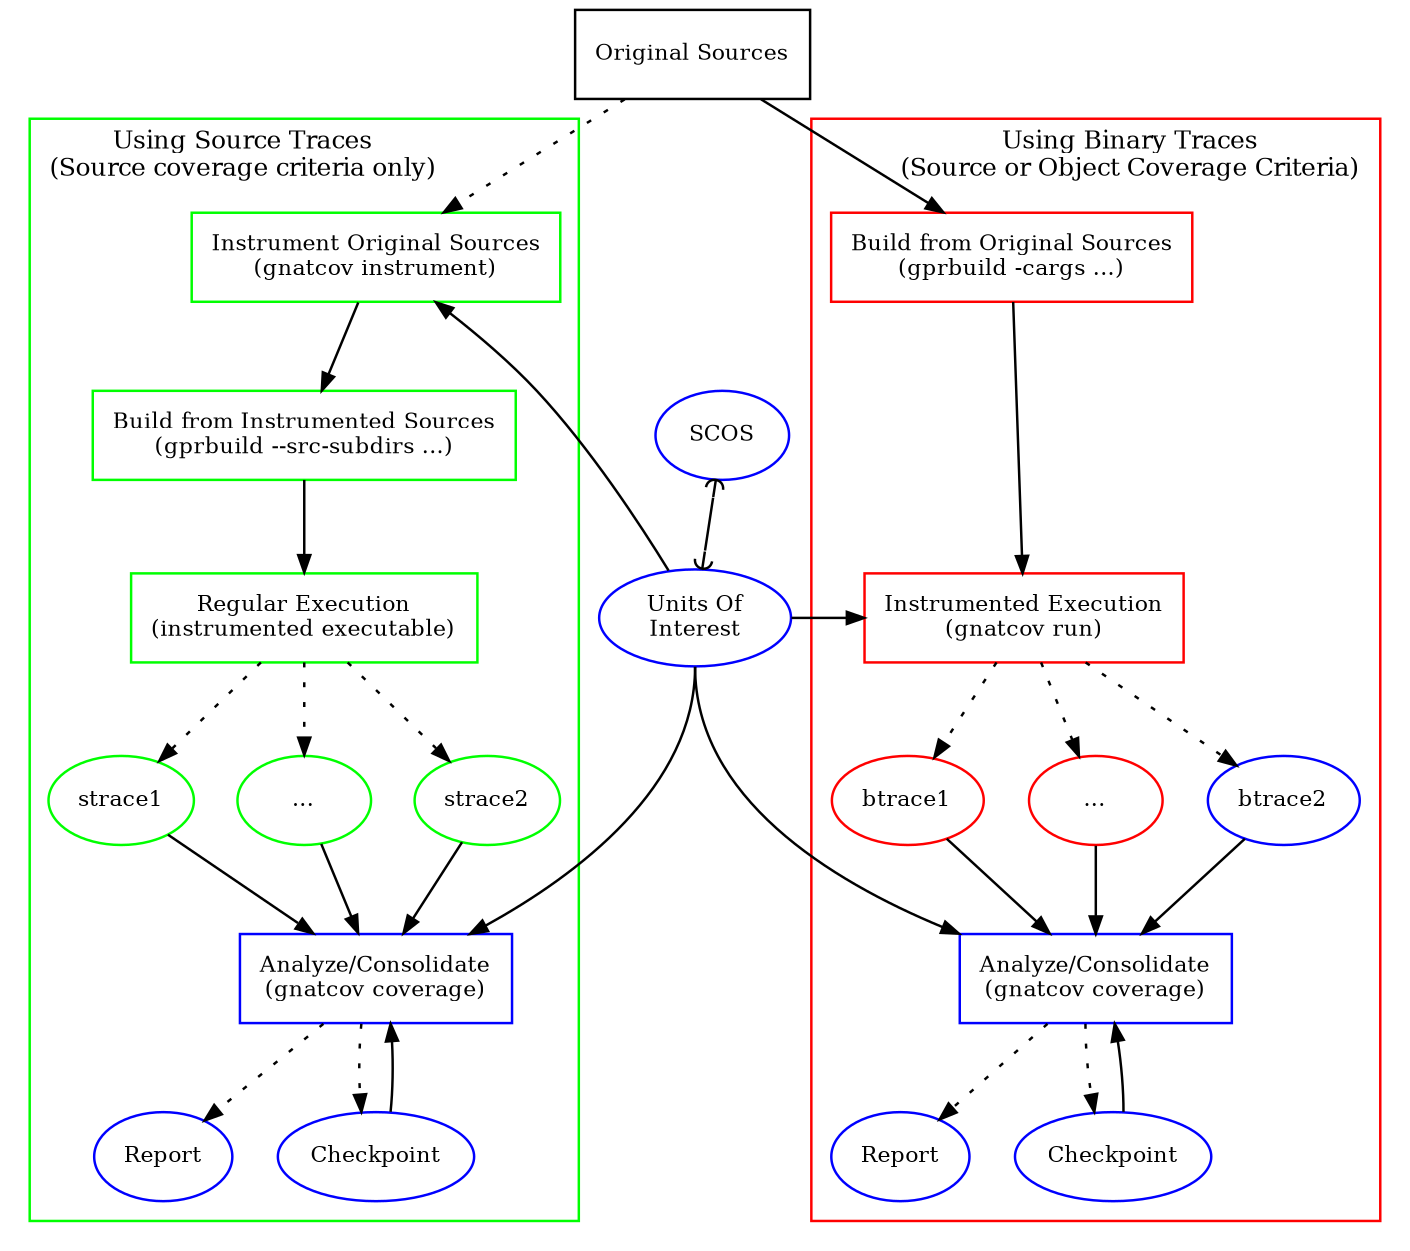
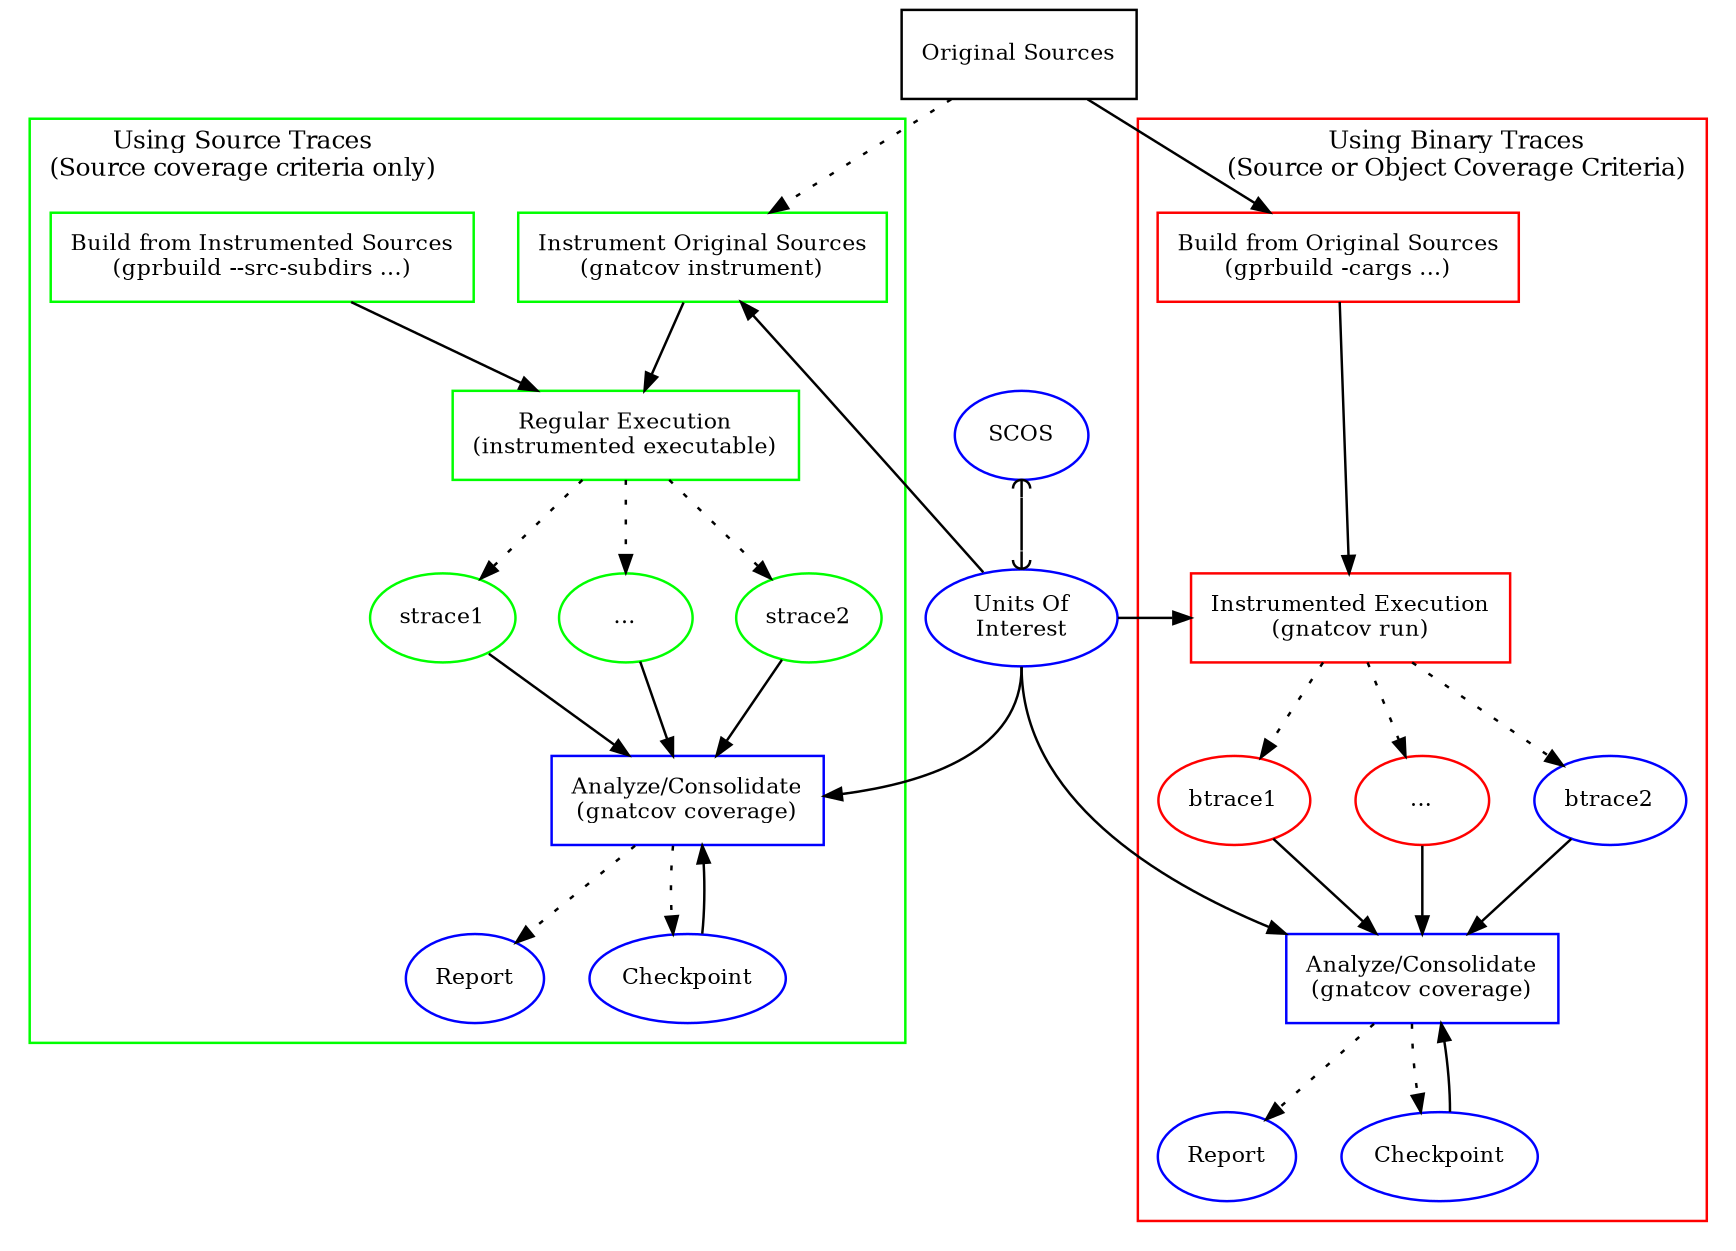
(343, 338) -> (668, 338)
